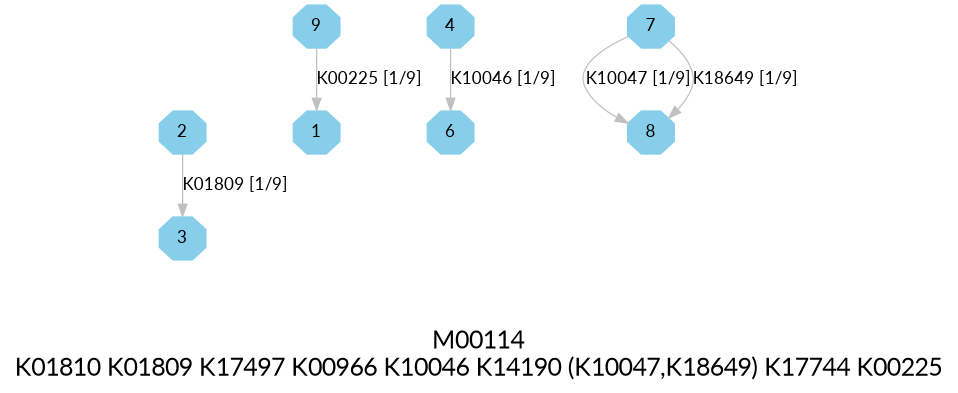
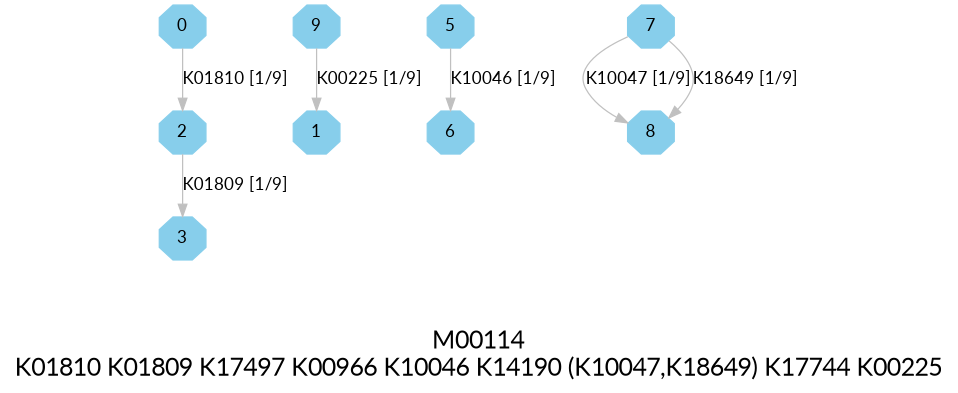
none -> (183, 27)
(451, 27) -> (451, 27)
